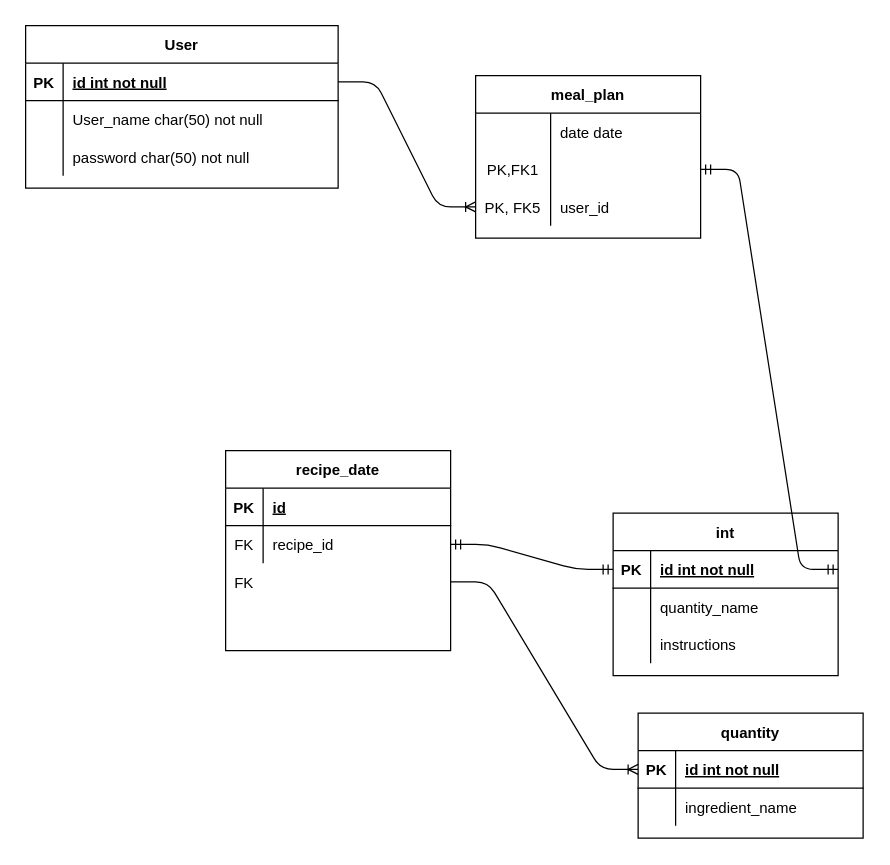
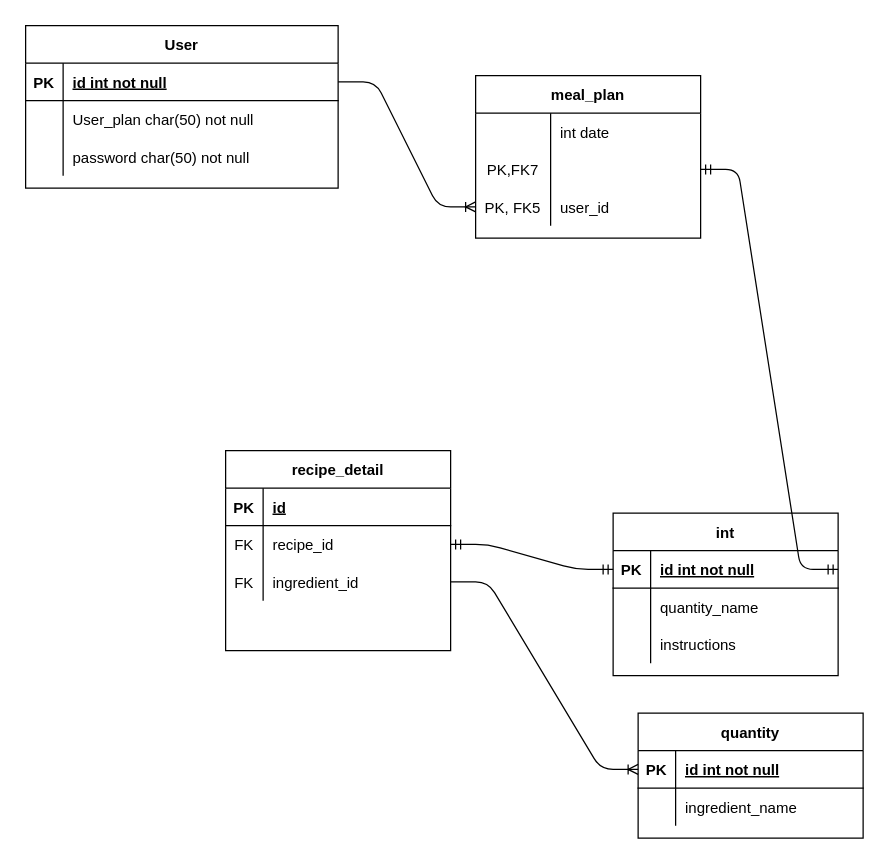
(176, 120) -> (174, 120)
(596, 133) -> (590, 133)
(513, 170) -> (513, 170)
(338, 470) -> (338, 470)
none -> (357, 582)
